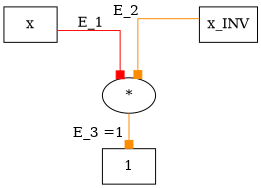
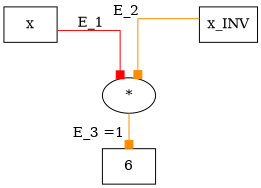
(129, 166) -> (129, 166)
